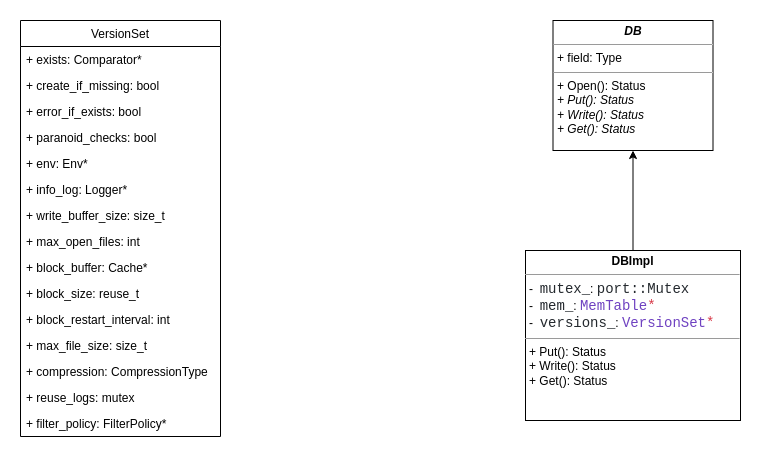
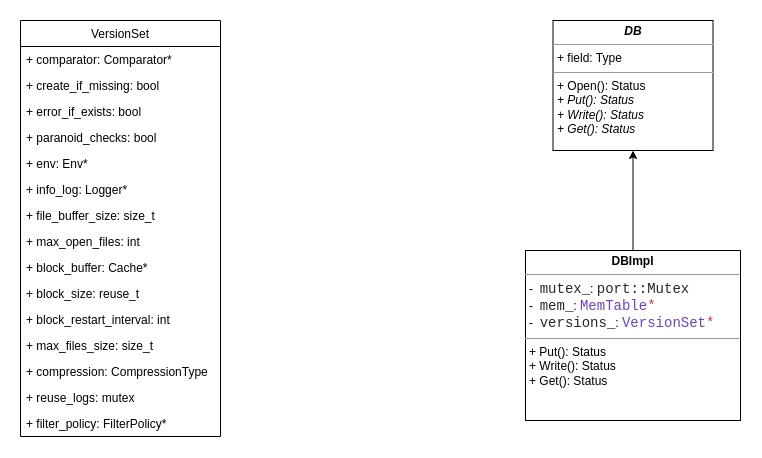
(93, 60) -> (108, 60)
(110, 216) -> (106, 216)
(95, 346) -> (99, 346)
